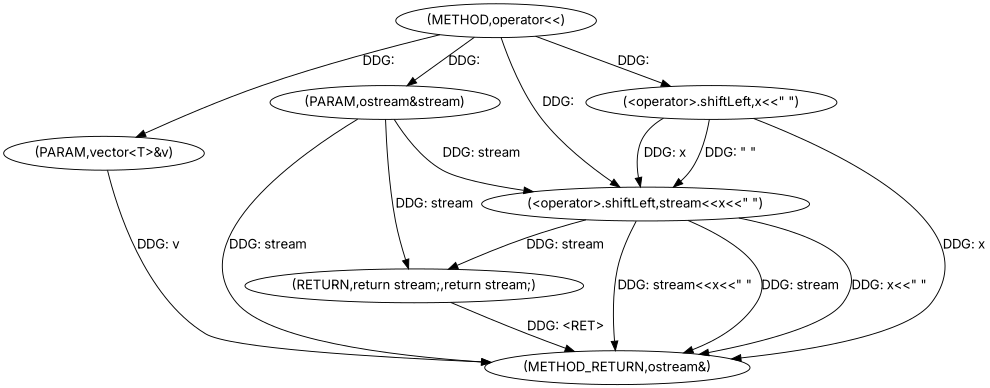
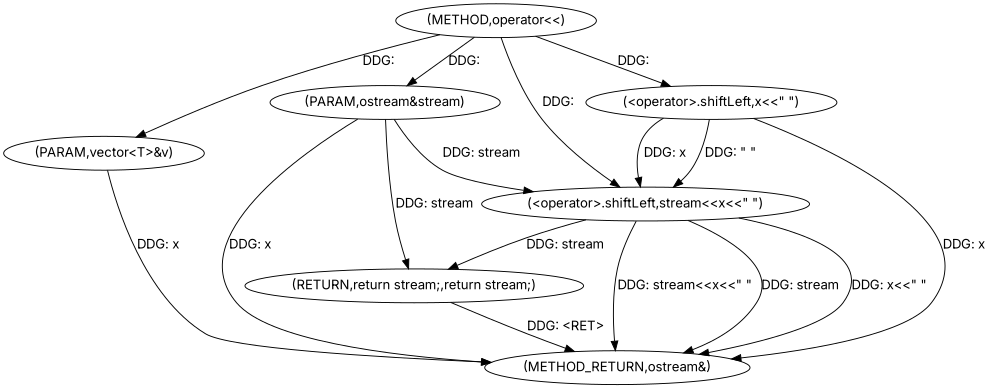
(159, 245) -> (159, 245)
(268, 245) -> (251, 245)
